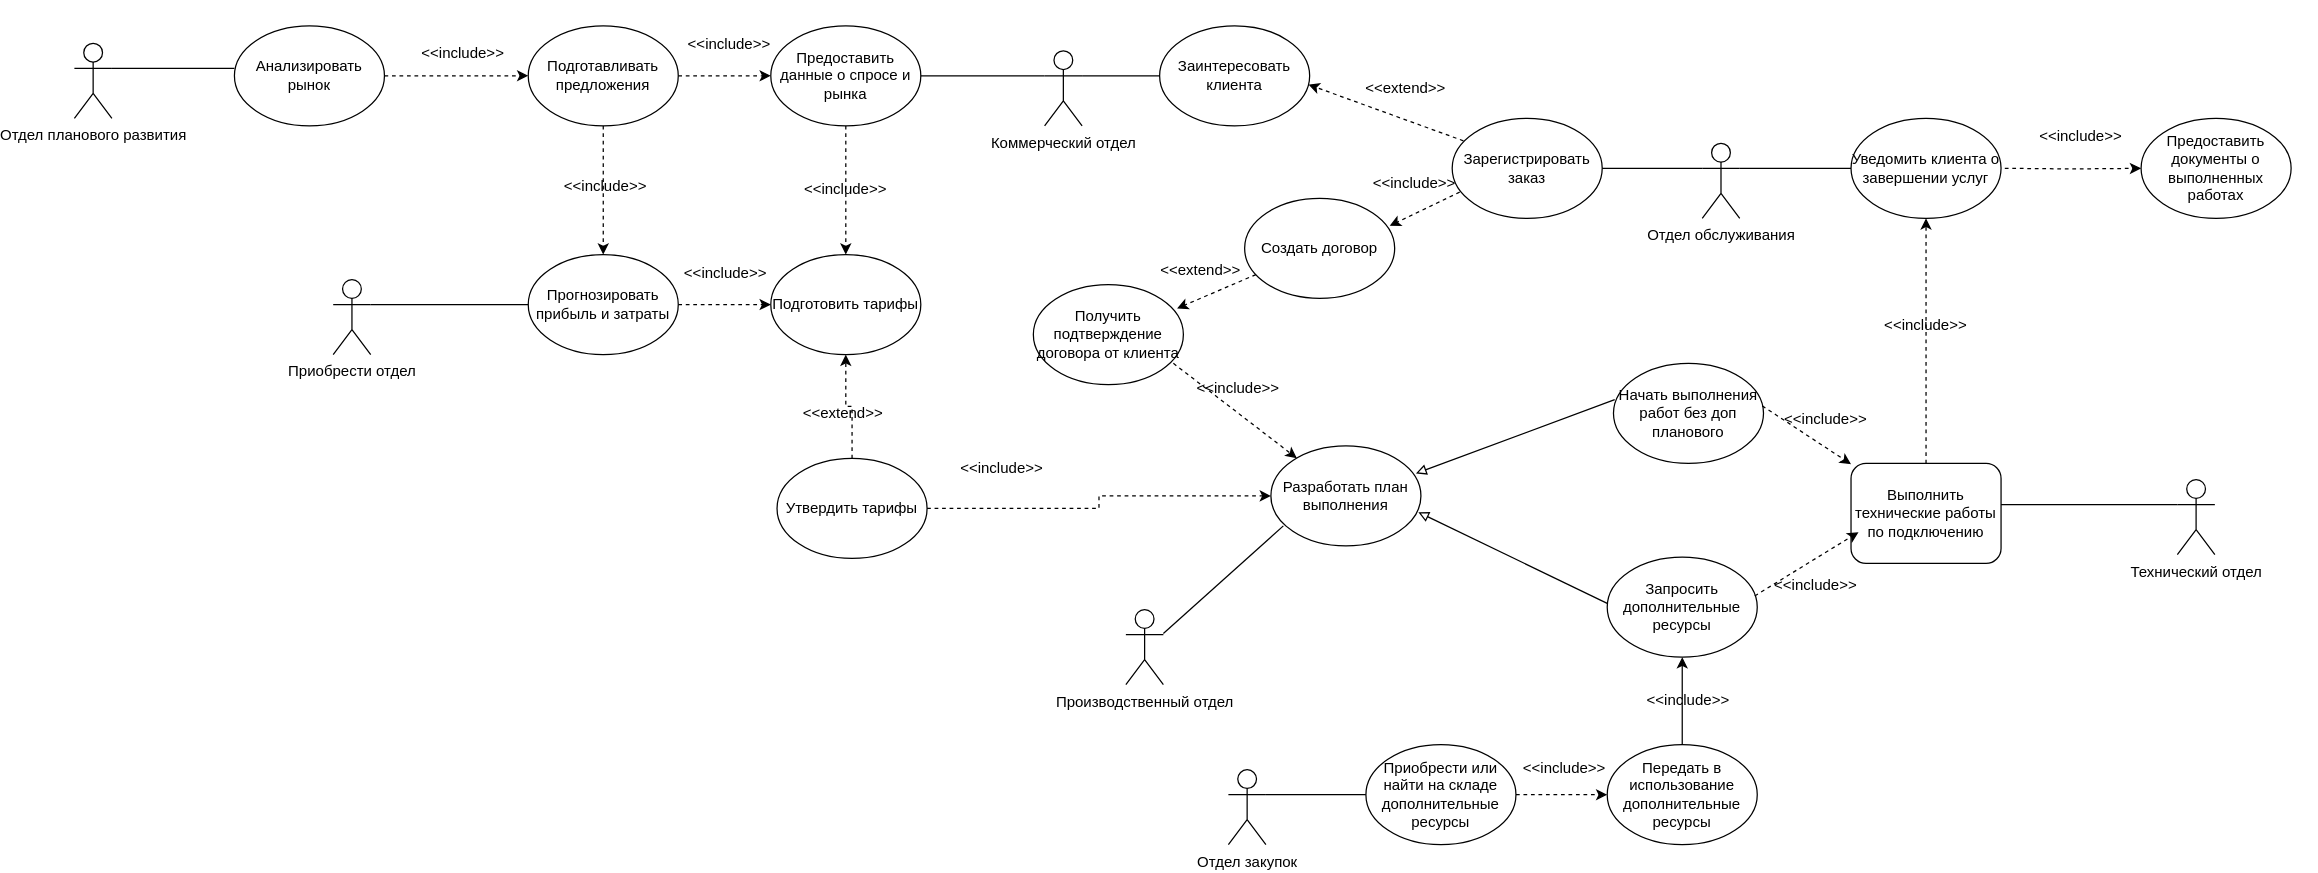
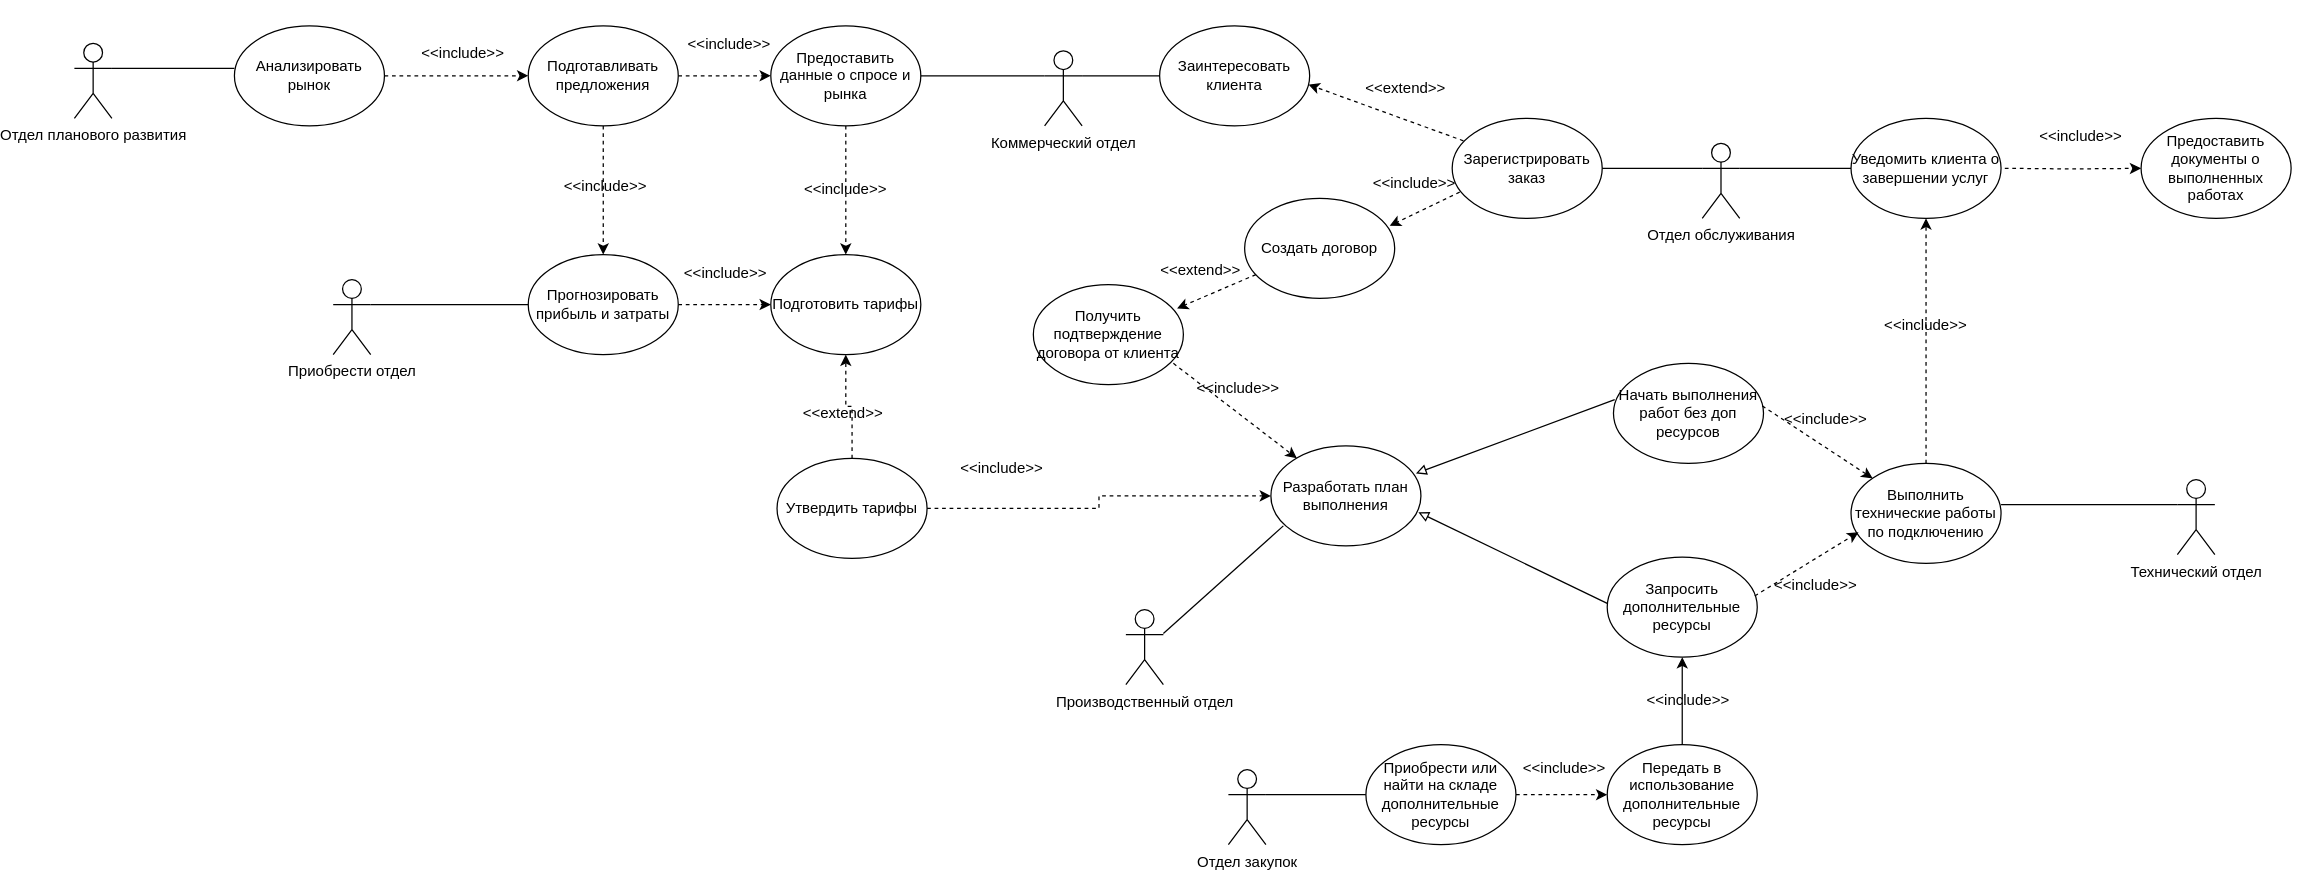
(1688, 413) -> (1688, 413)
(1926, 513) -> (1926, 513)
